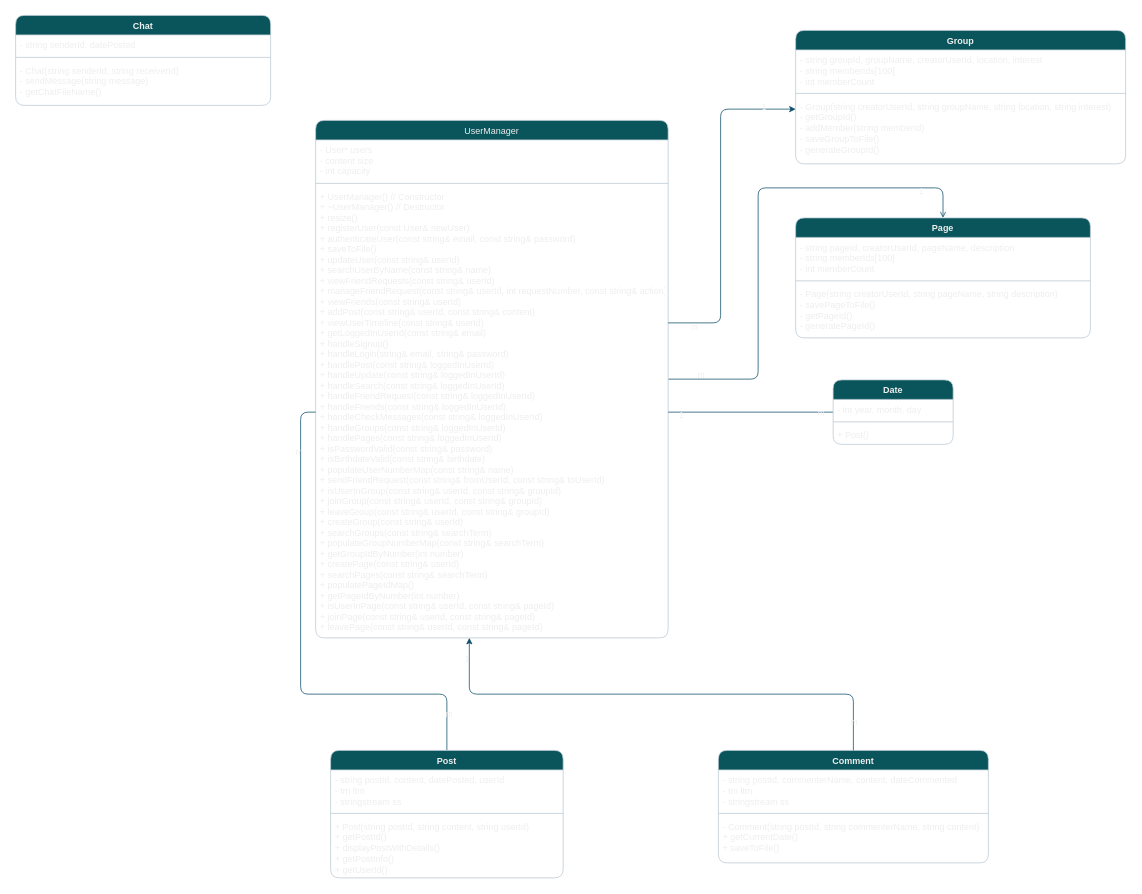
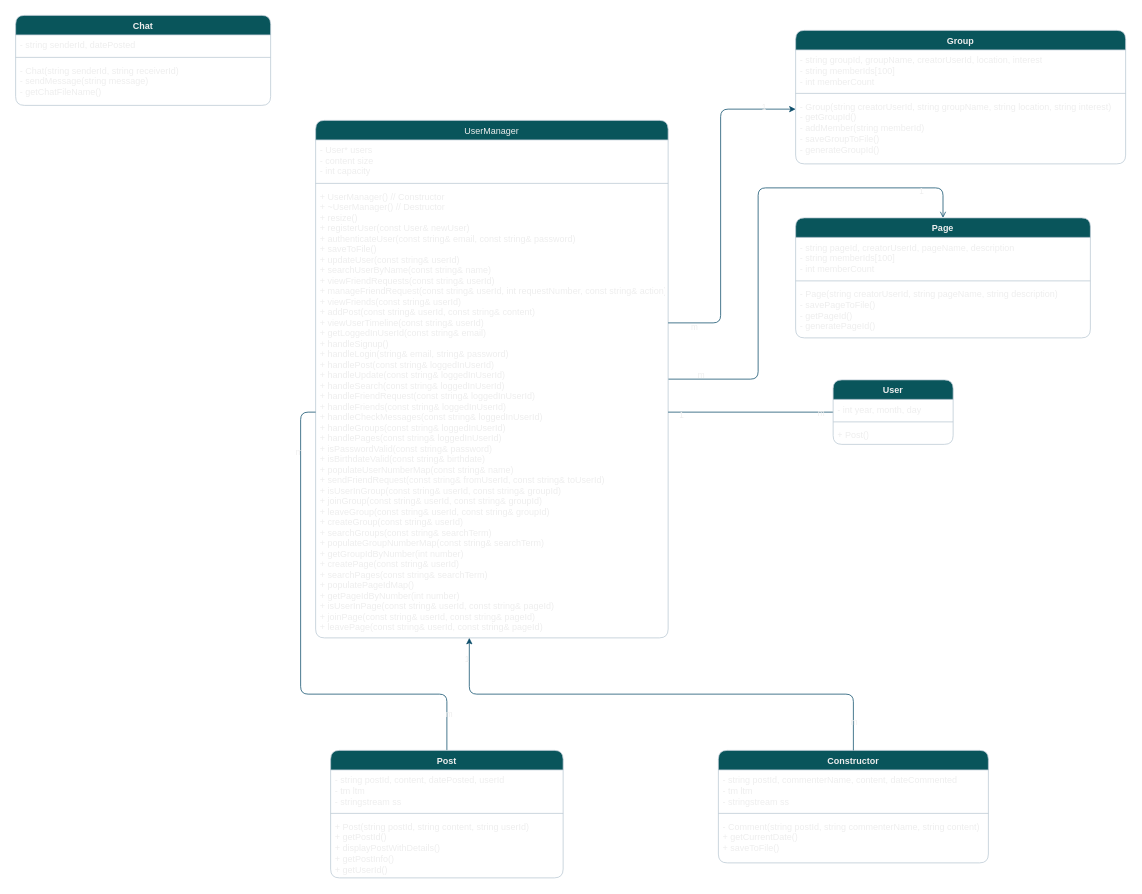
(893, 391) -> (893, 391)
(853, 761) -> (853, 761)
